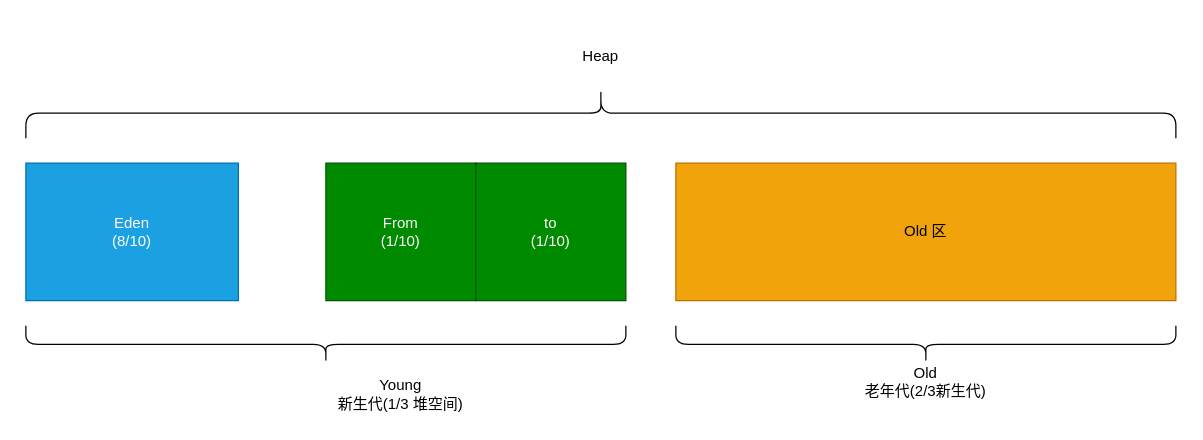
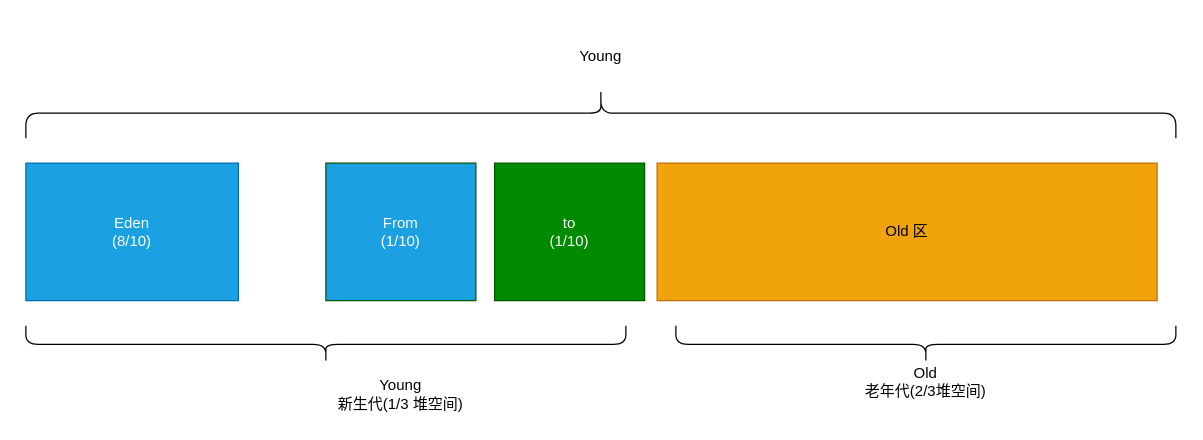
(601, 57) -> (601, 57)
(401, 232) -> (401, 232)
(551, 232) -> (569, 232)
(926, 232) -> (907, 232)
(926, 382) -> (926, 382)
